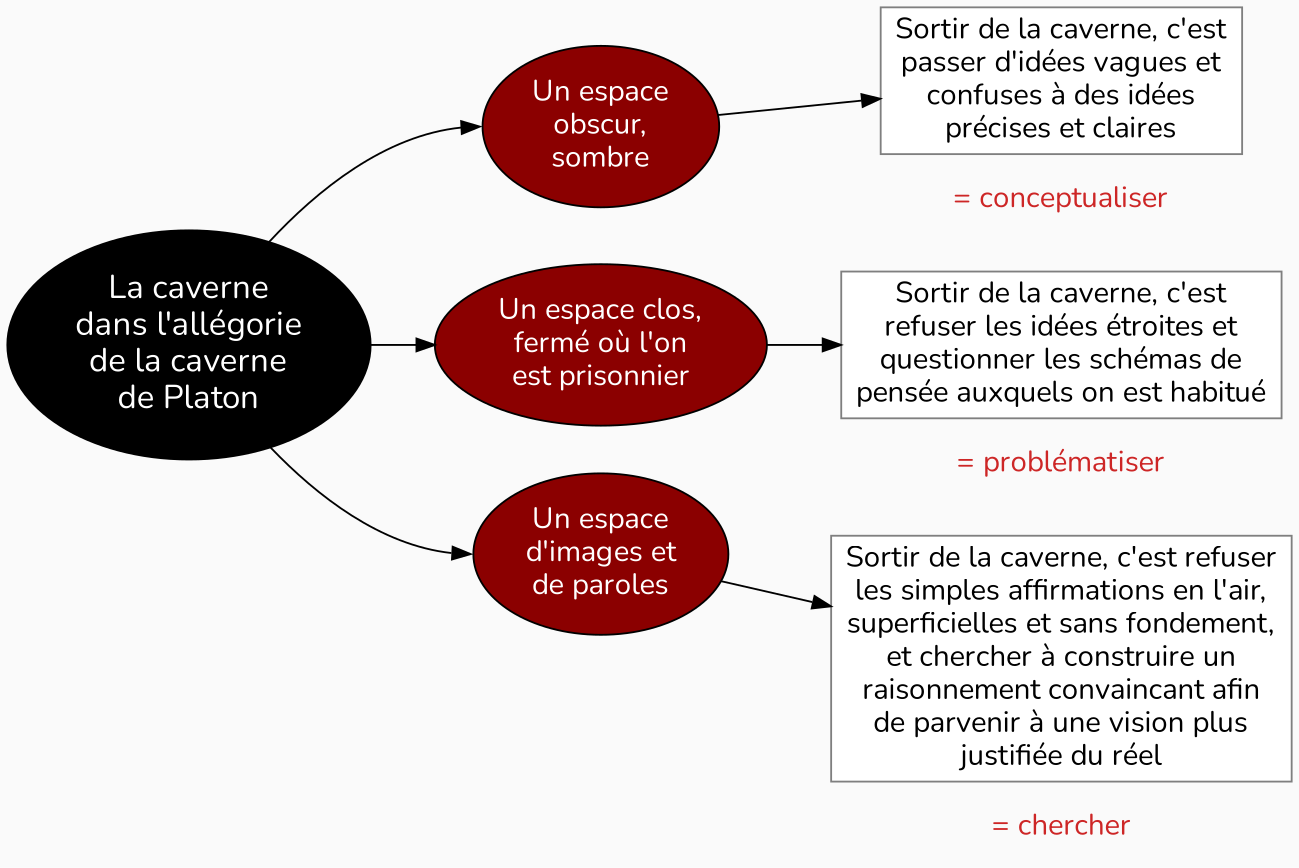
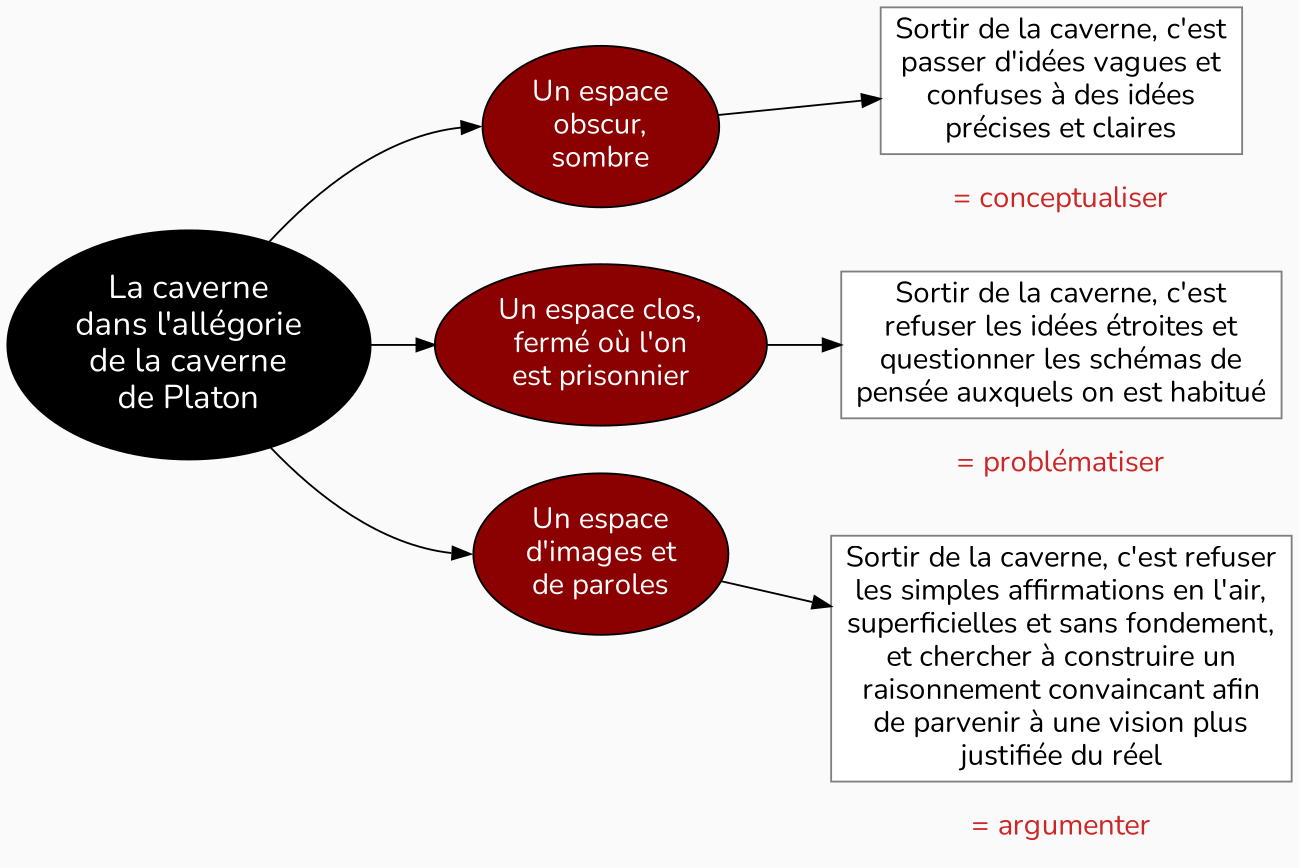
(1061, 827) -> (1061, 827)
